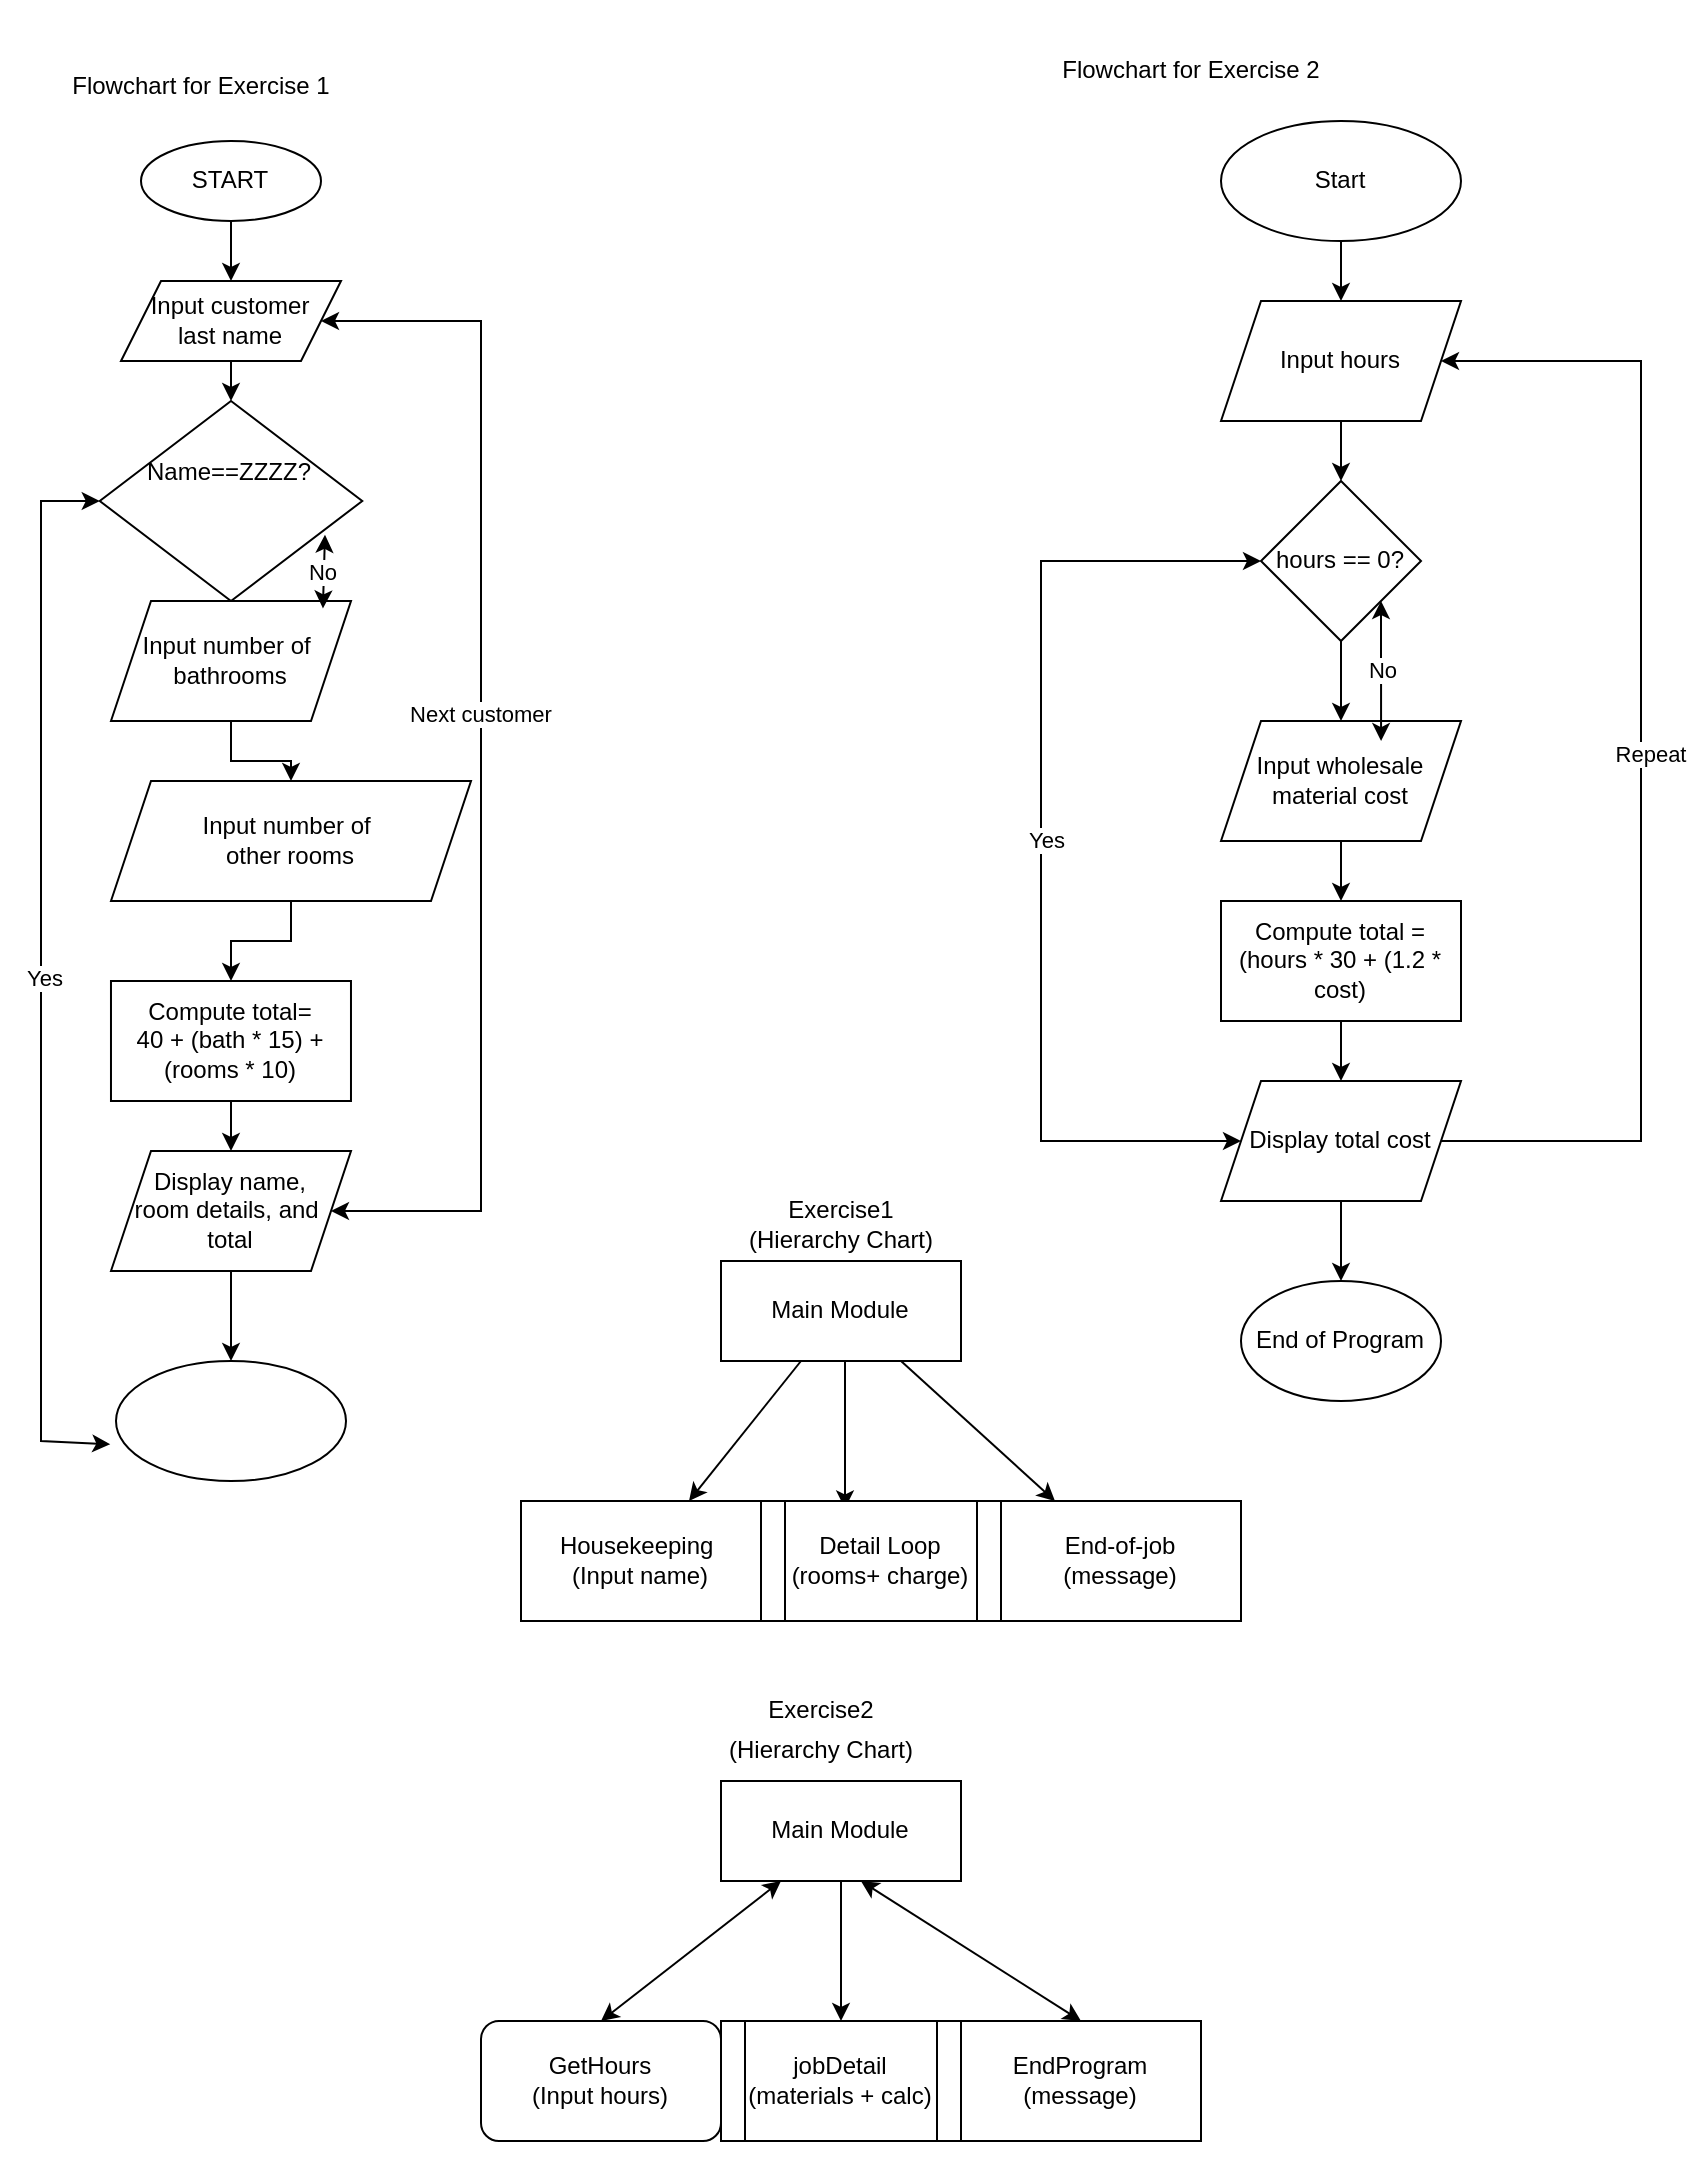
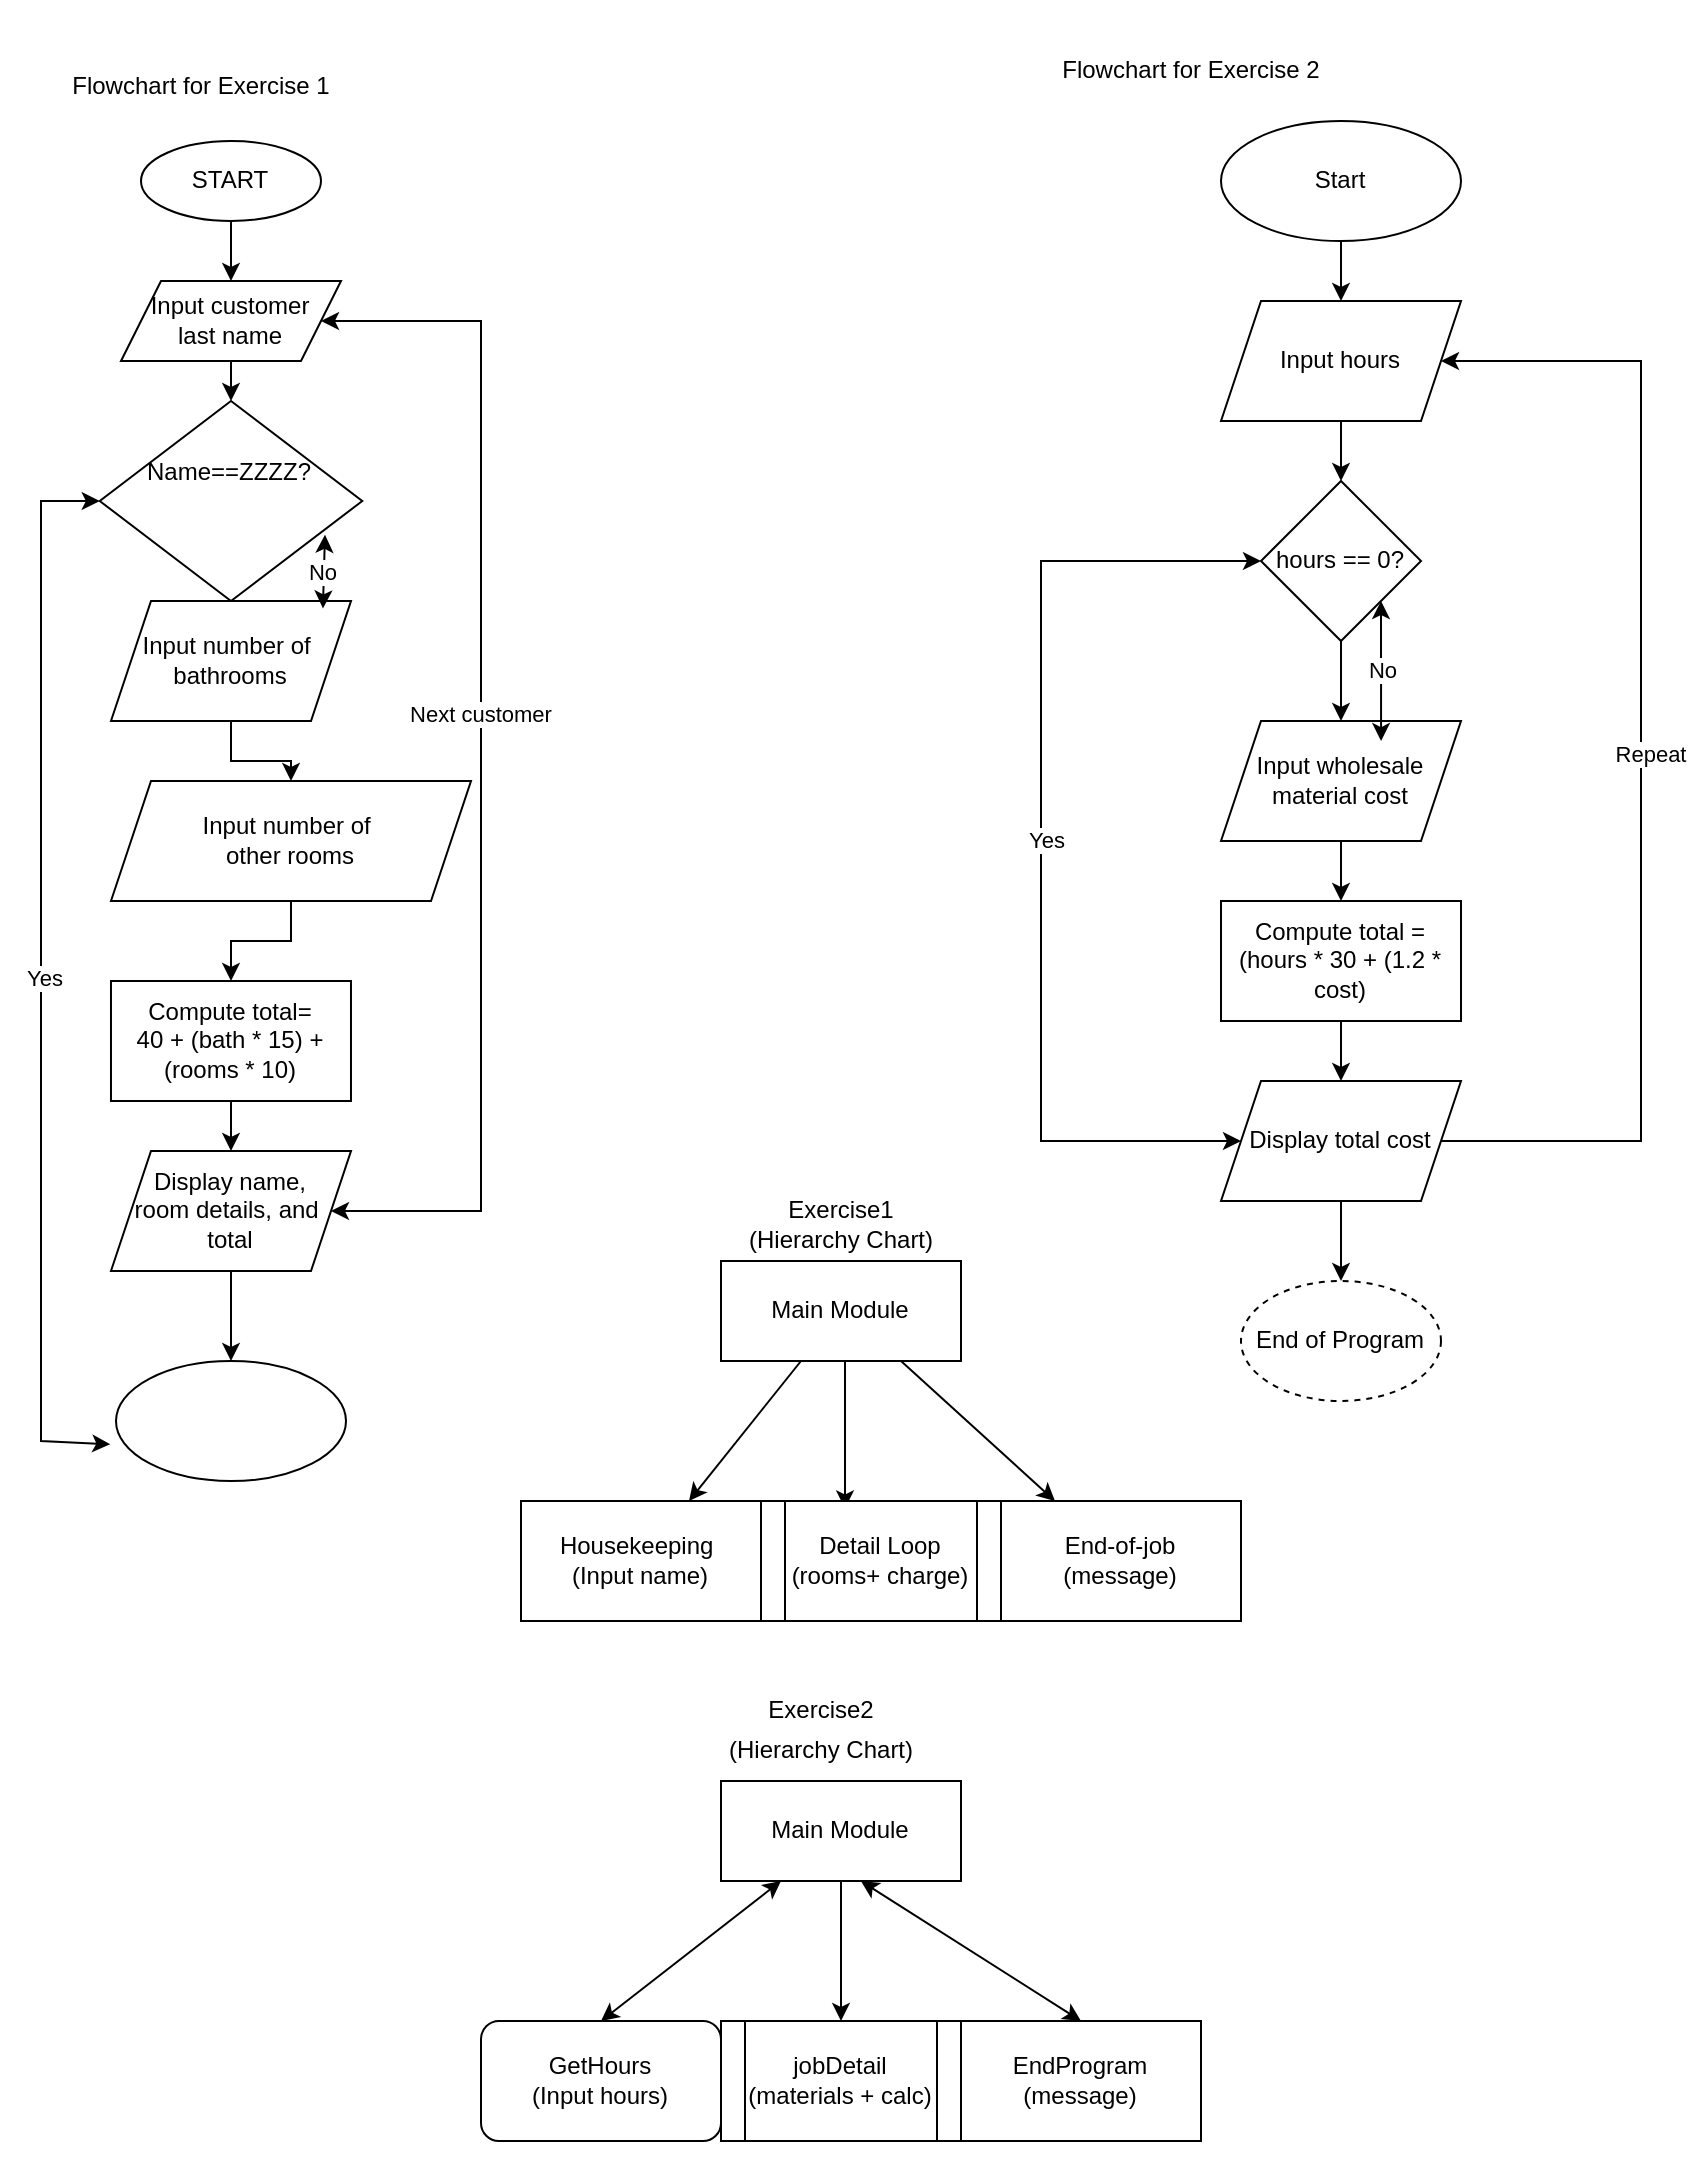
(1341, 1341) -> (1341, 1341)
